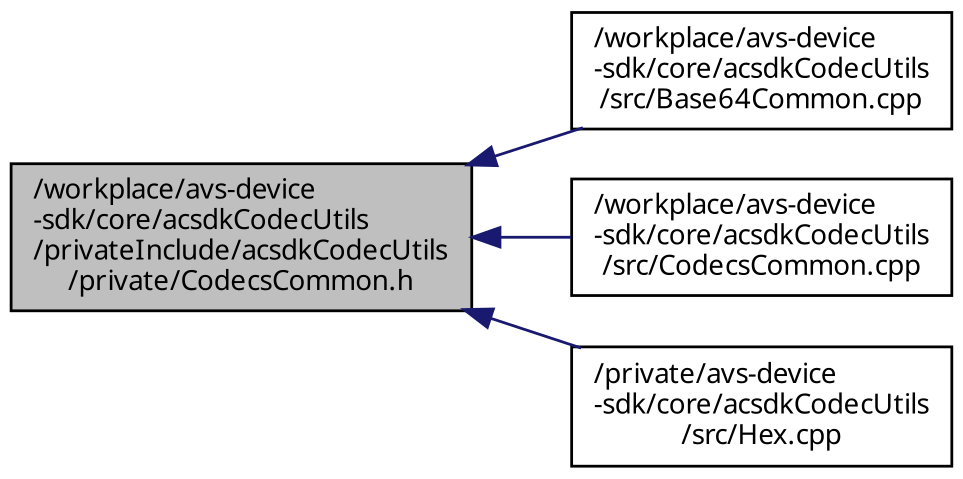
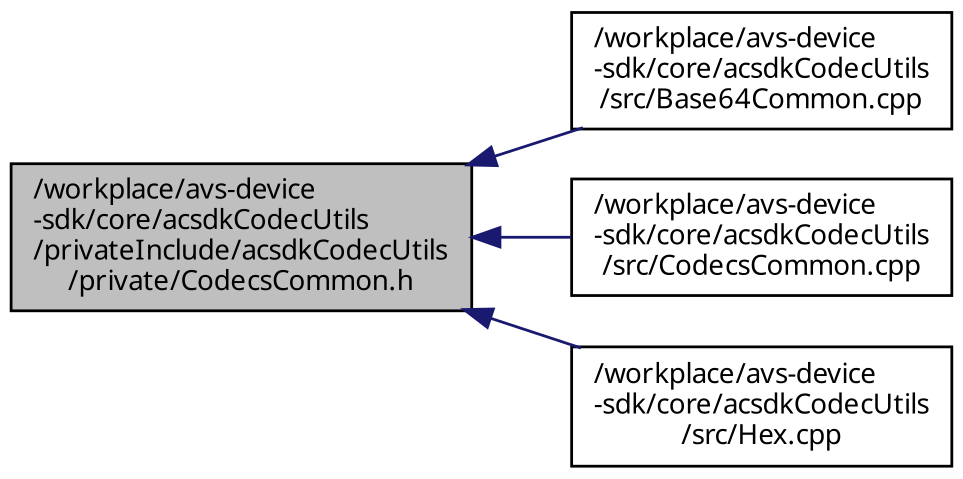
(762, 407) -> (762, 407)
